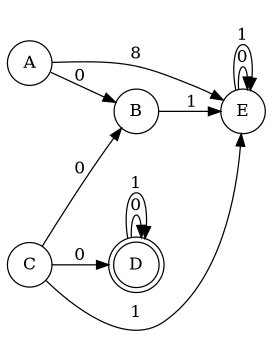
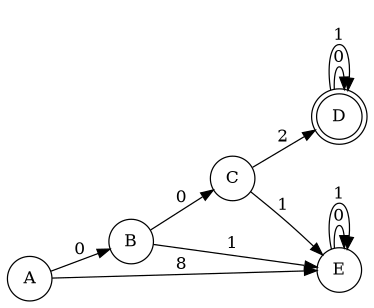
(77, 191) -> (177, 213)
(80, 256) -> (283, 137)
